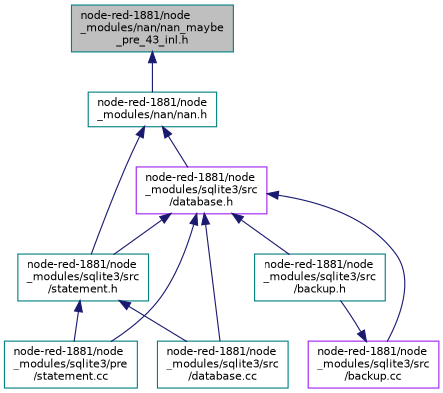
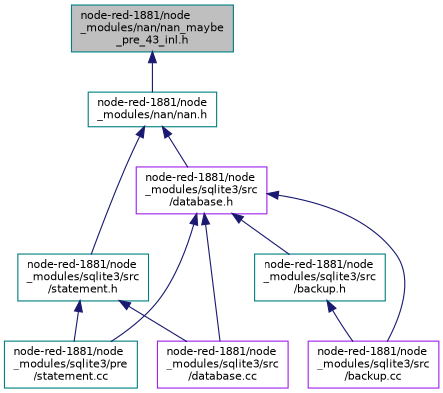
(138, 237) -> none
(351, 316) -> (343, 326)
(223, 365) -> (223, 365)
